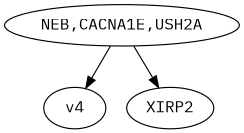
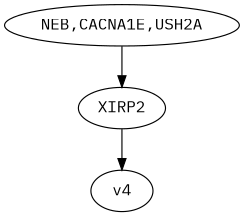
(101, 62) -> (122, 144)
